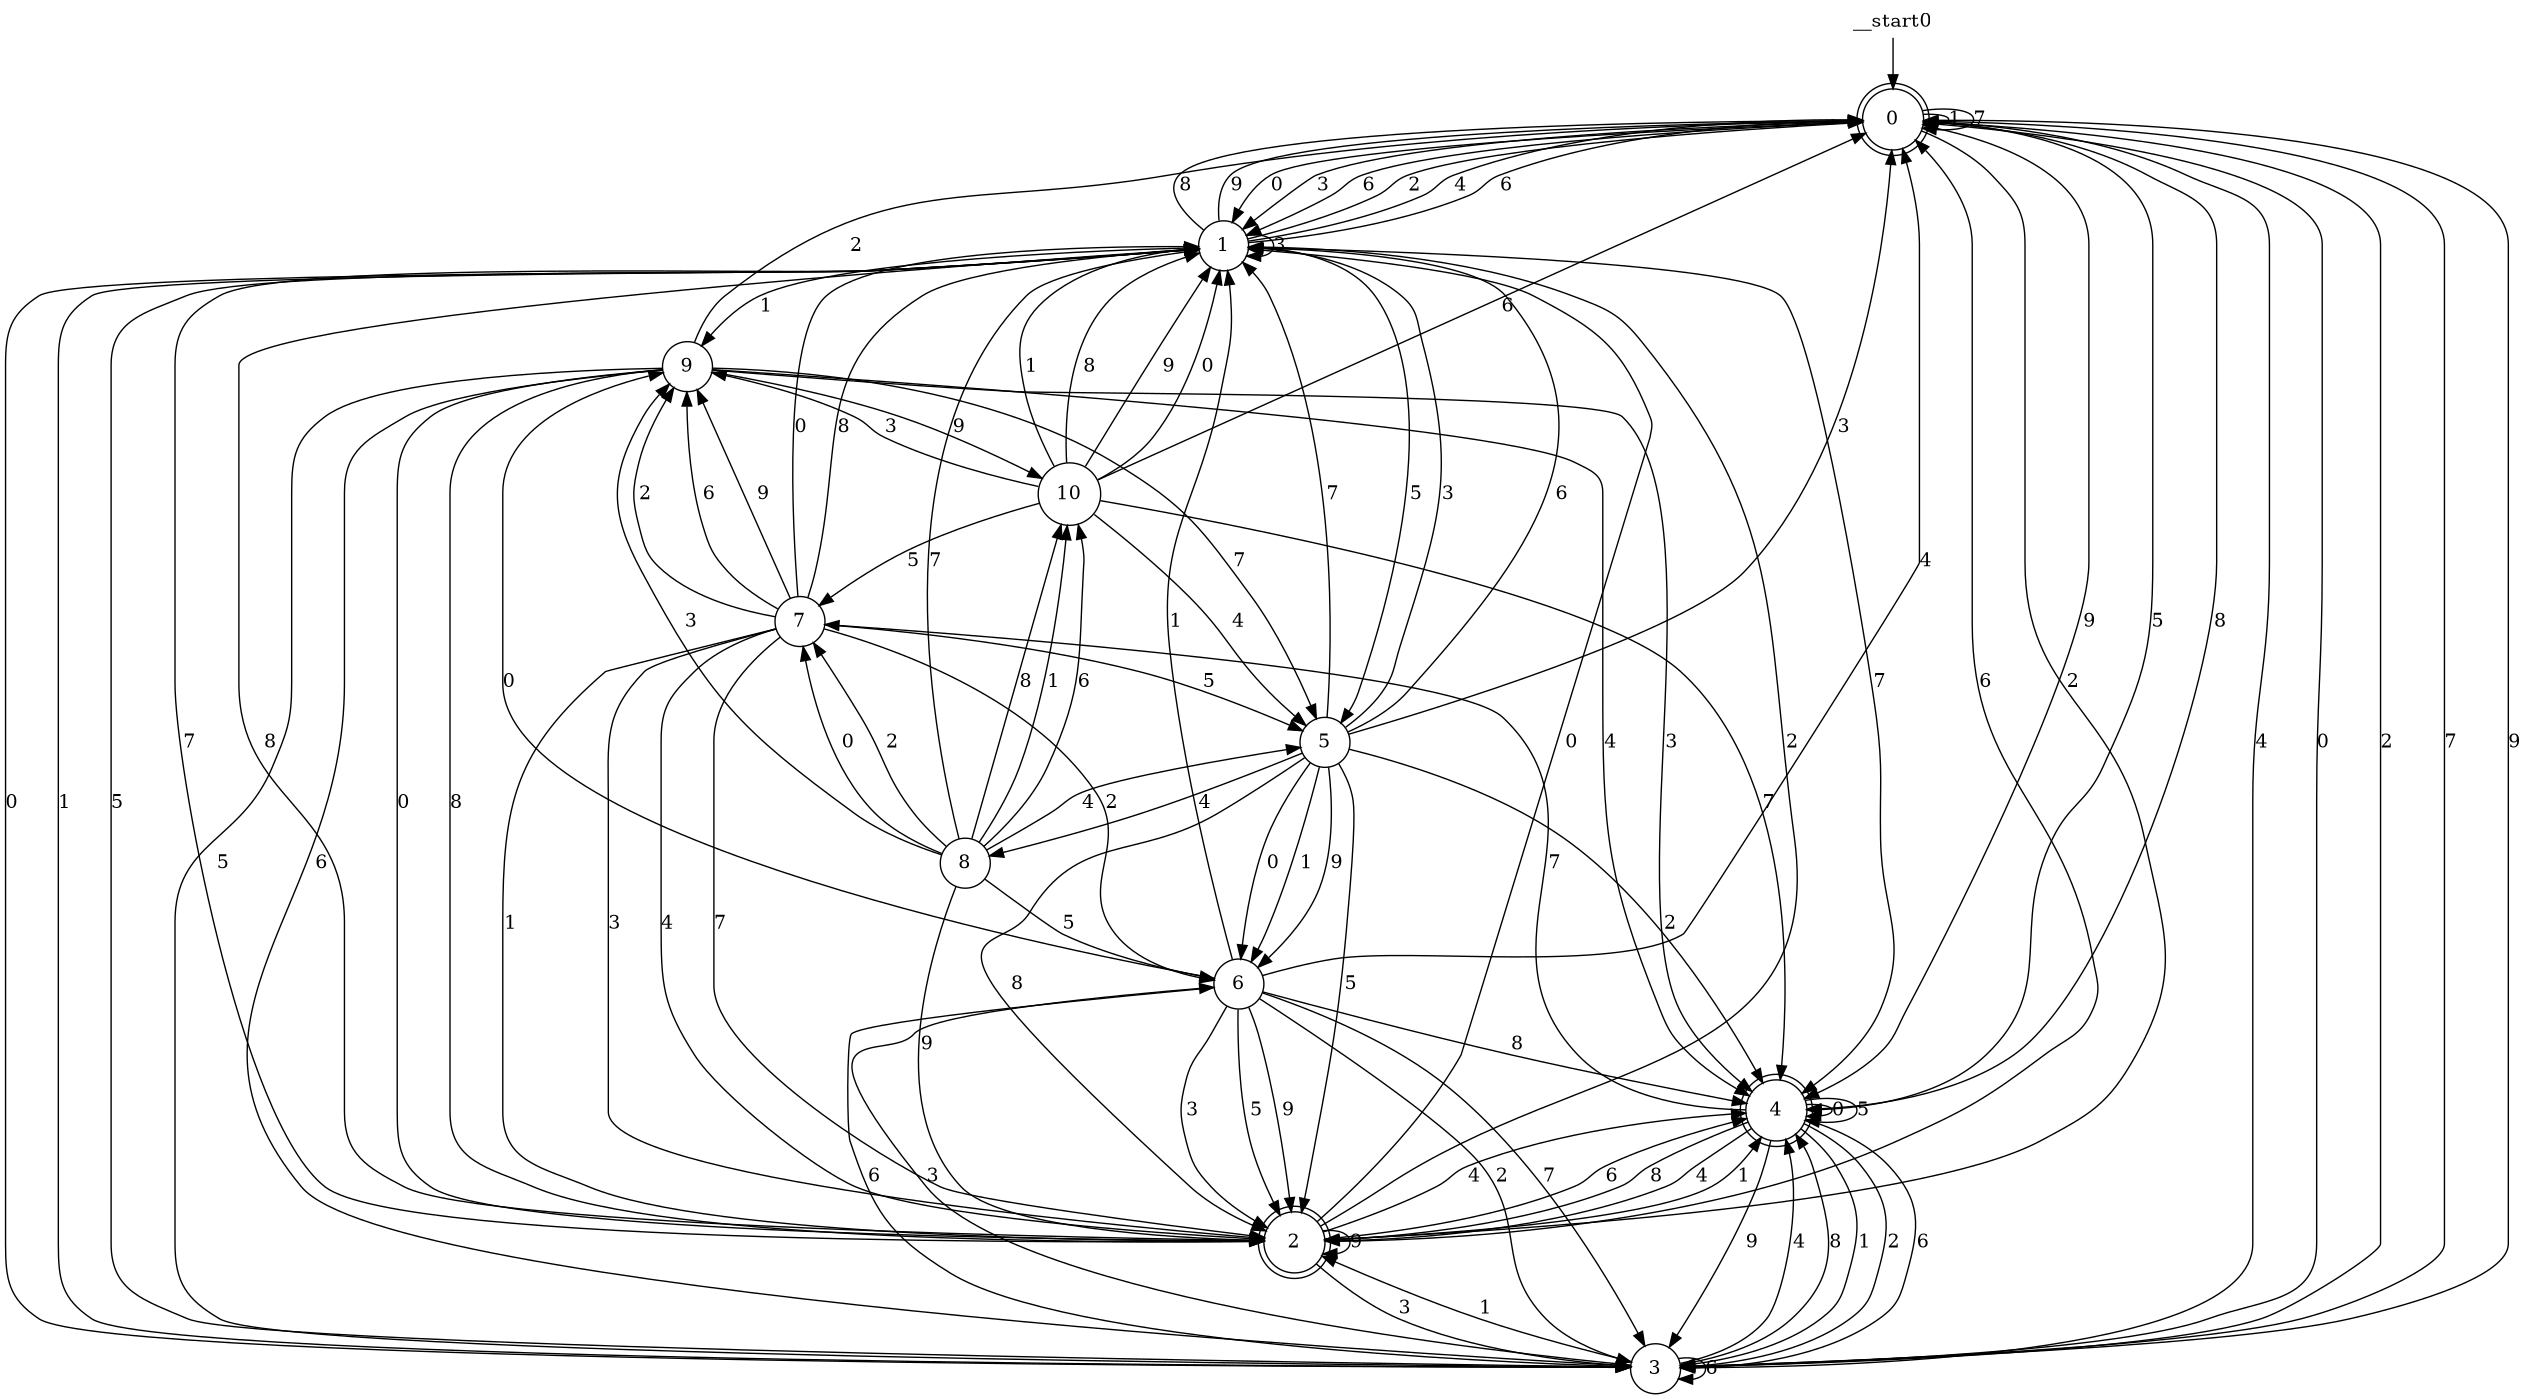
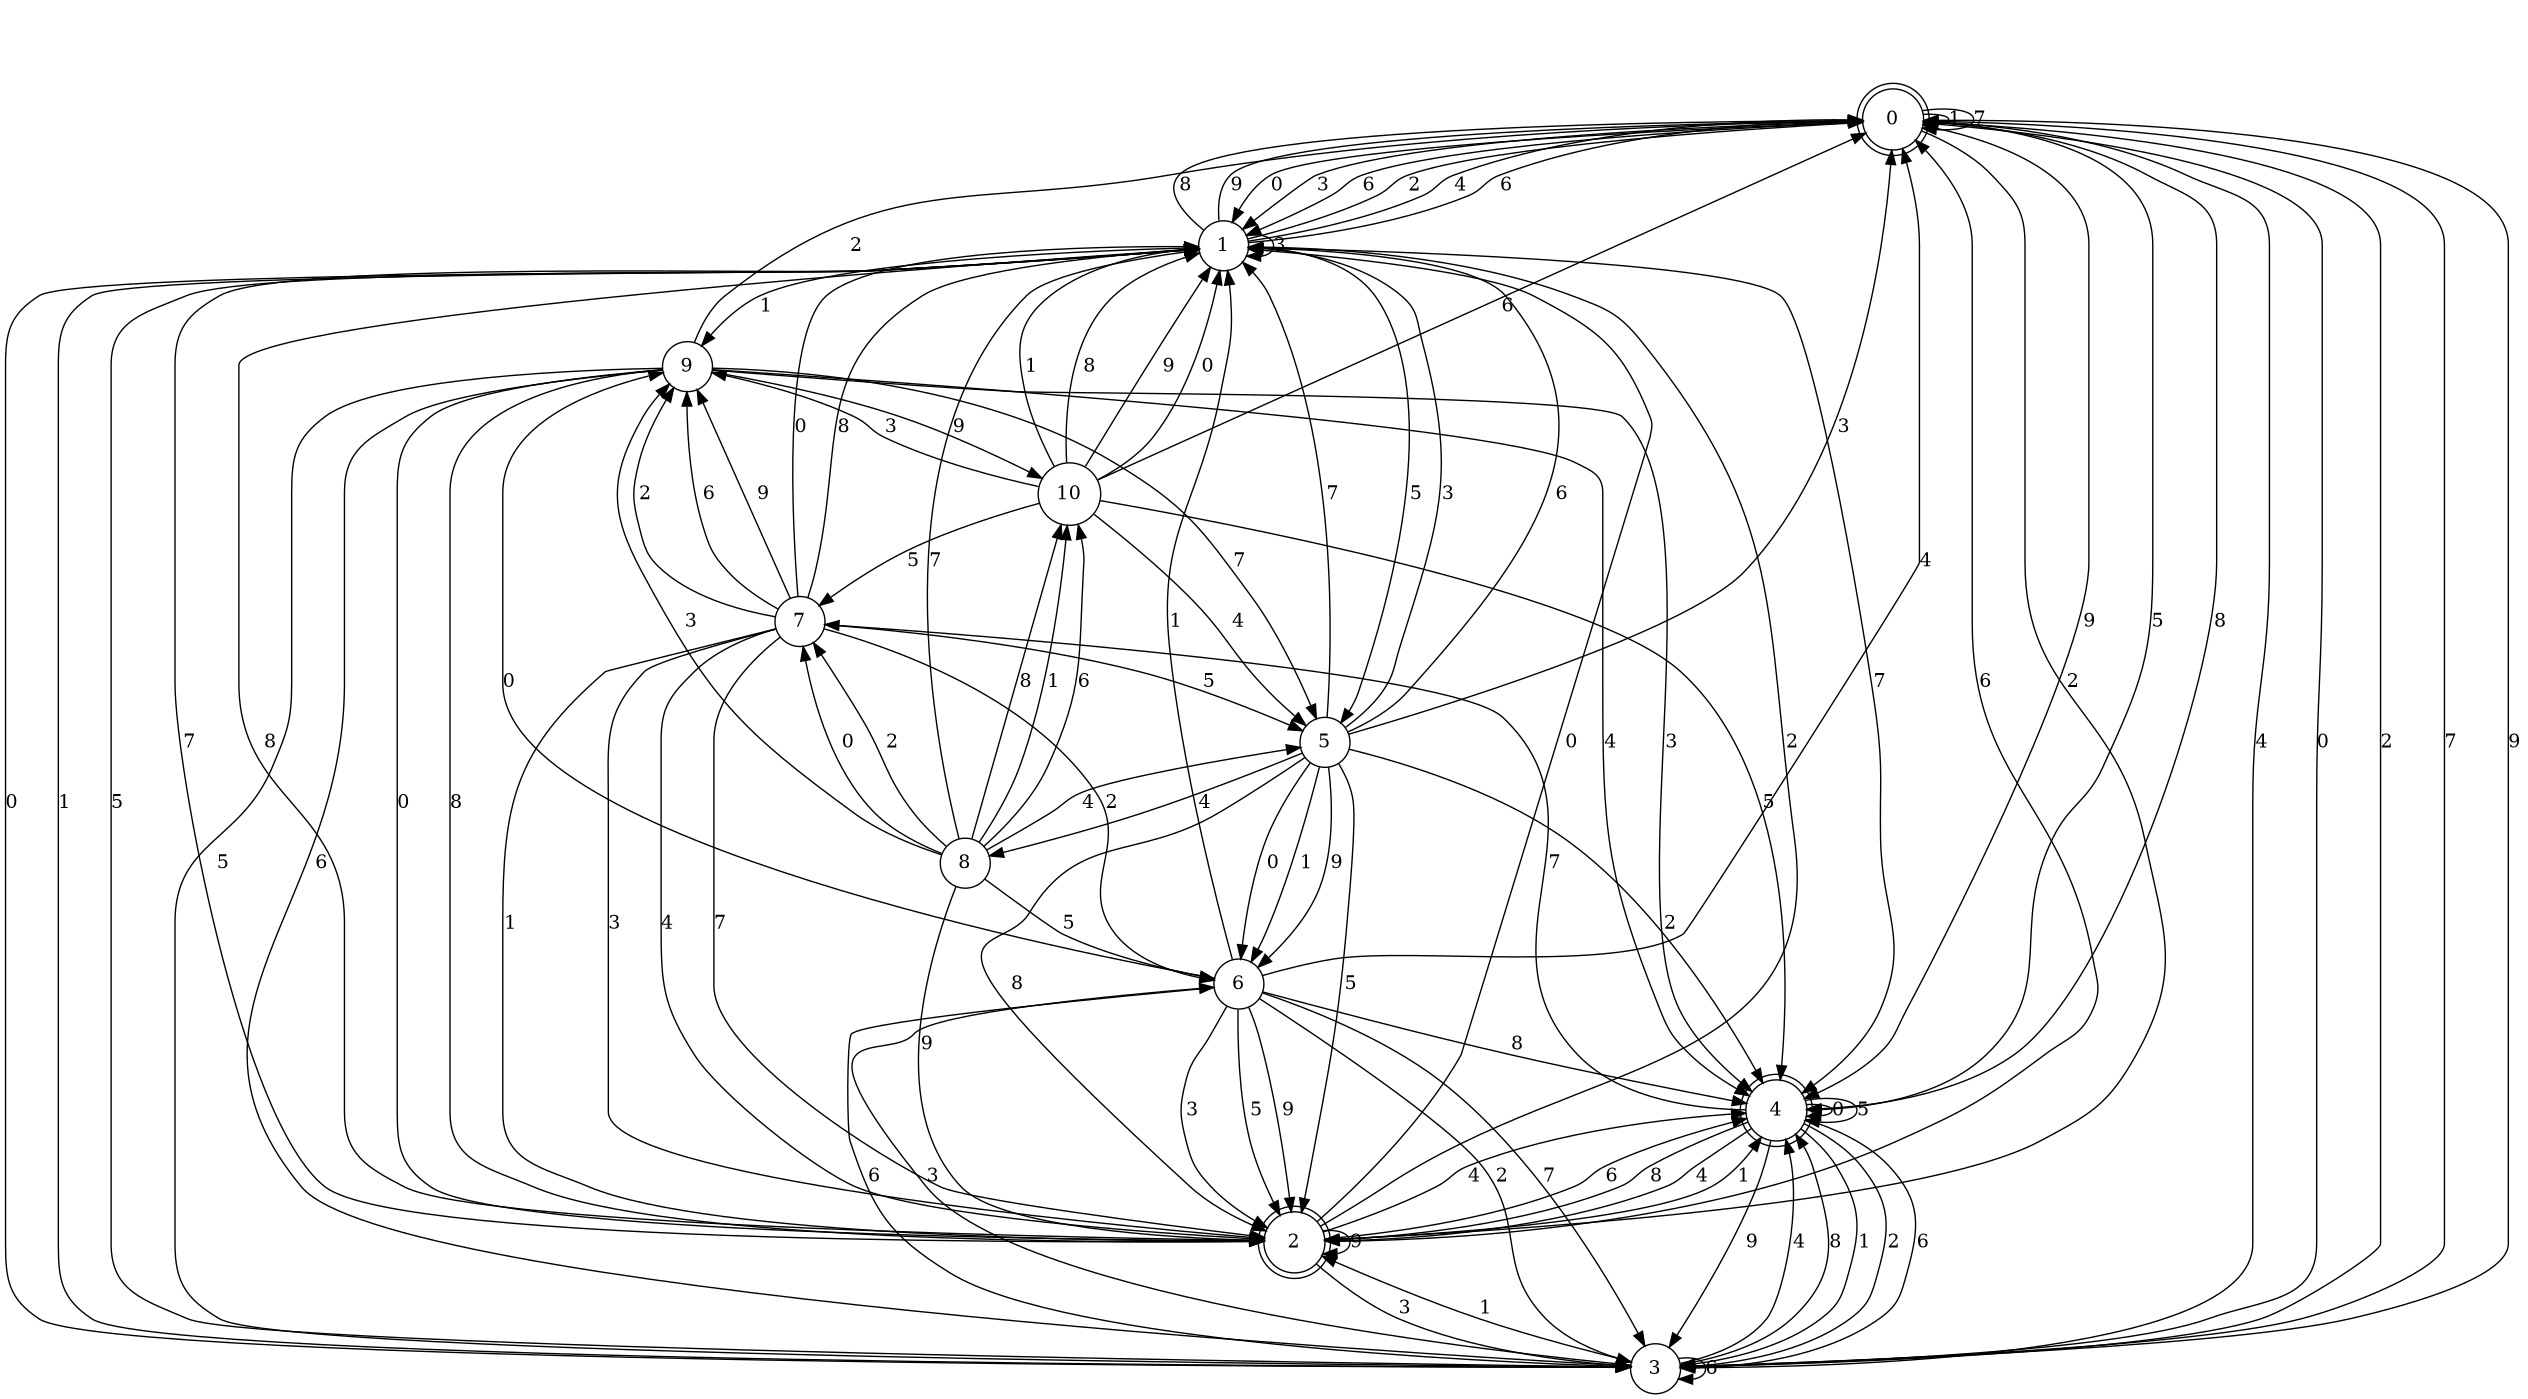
(1893, 22) -> none
(1769, 803) -> (1769, 803)
